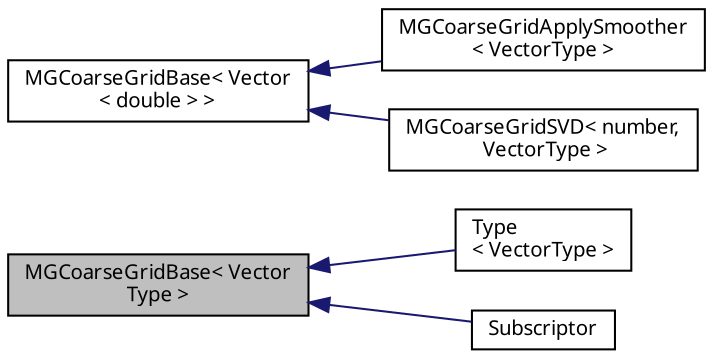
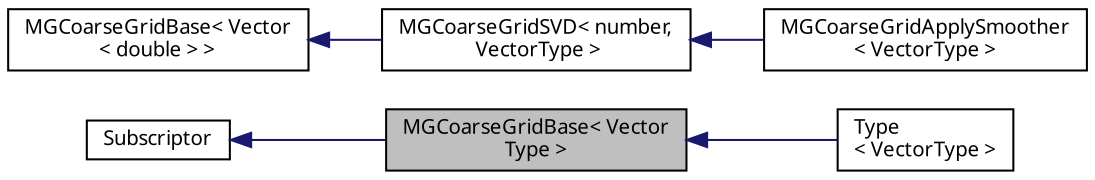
(355, 65) -> (738, 40)
(400, 313) -> (319, 140)
